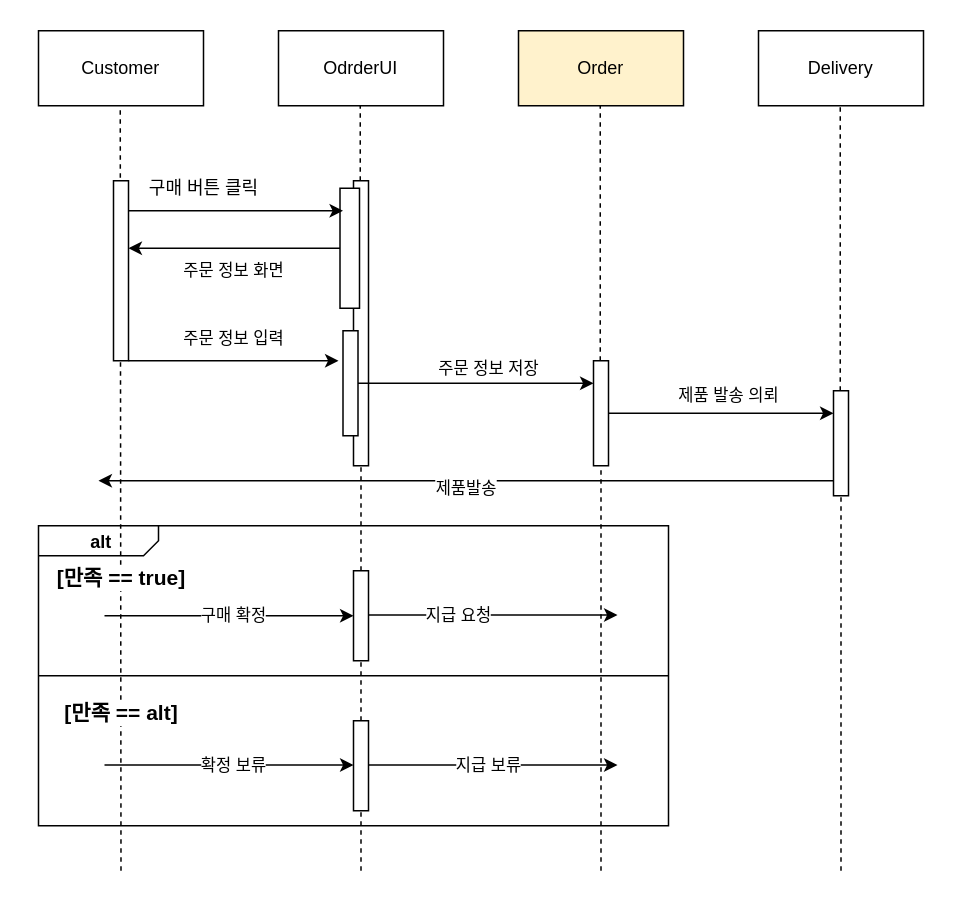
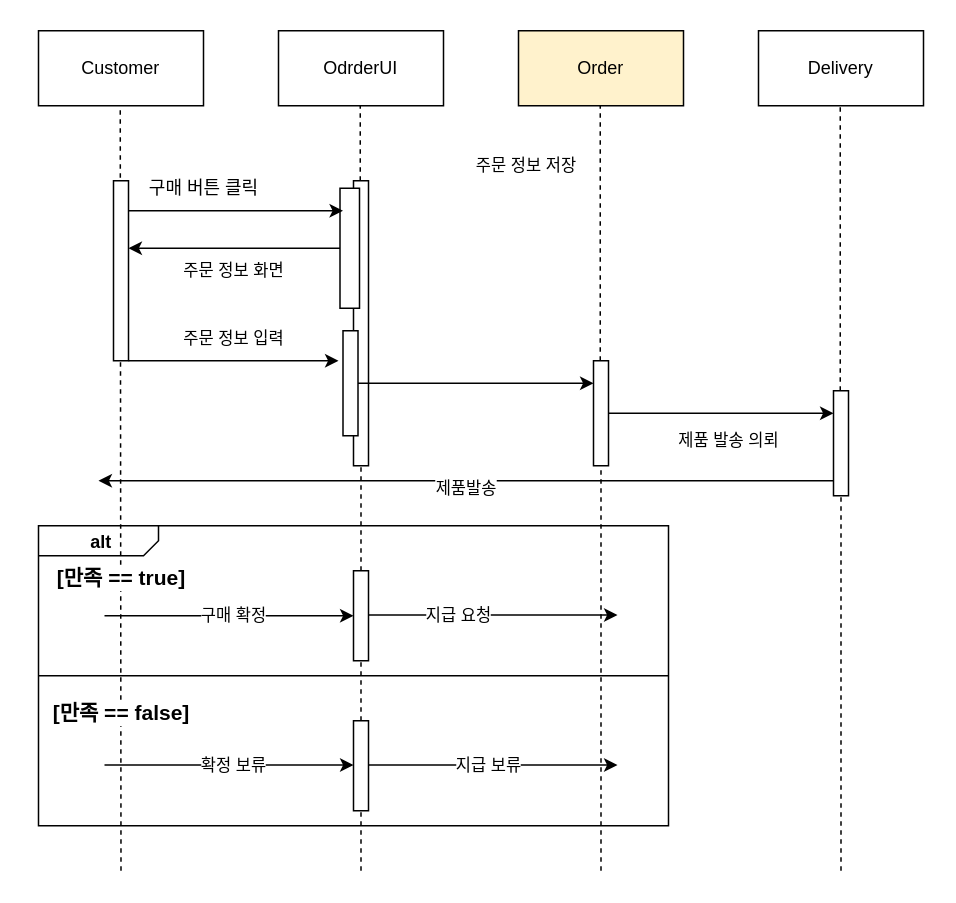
(488, 368) -> (526, 166)
(728, 395) -> (728, 440)
(122, 713) -> (122, 713)
